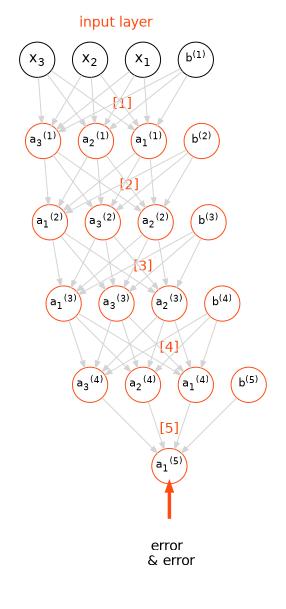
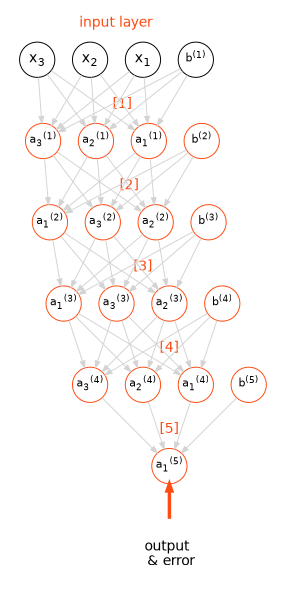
(169, 554) -> (169, 554)
